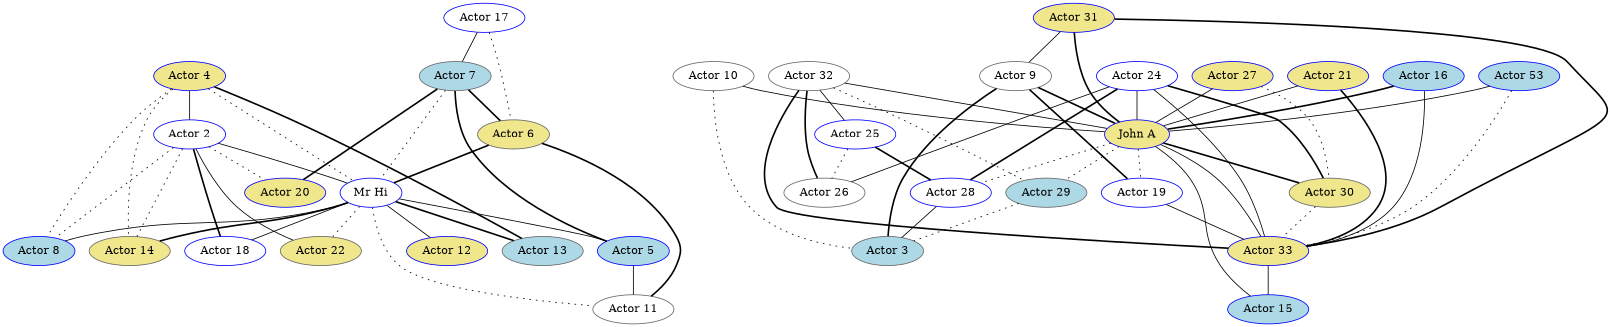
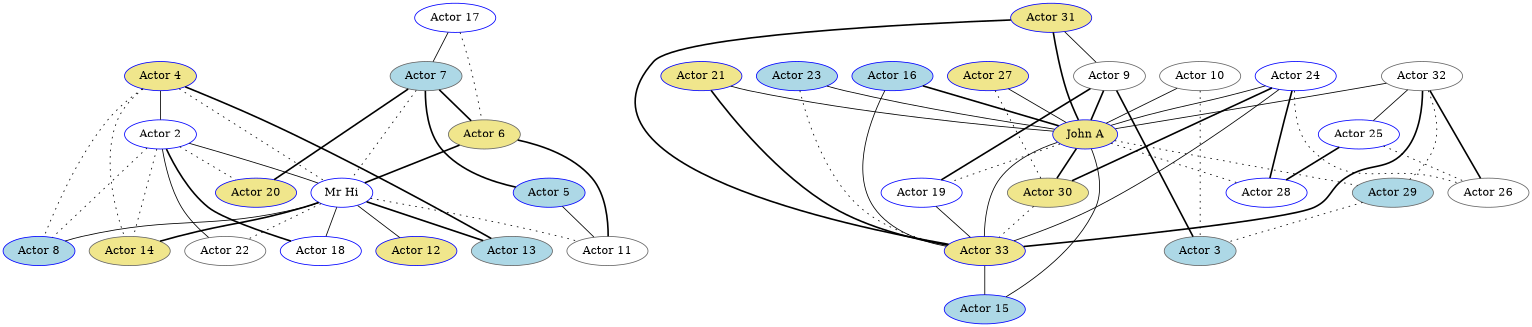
(1519, 76) -> (797, 76)
(980, 134) -> (1346, 170)
(503, 219) -> none
(919, 222) -> none
(321, 251) -> (225, 251)
